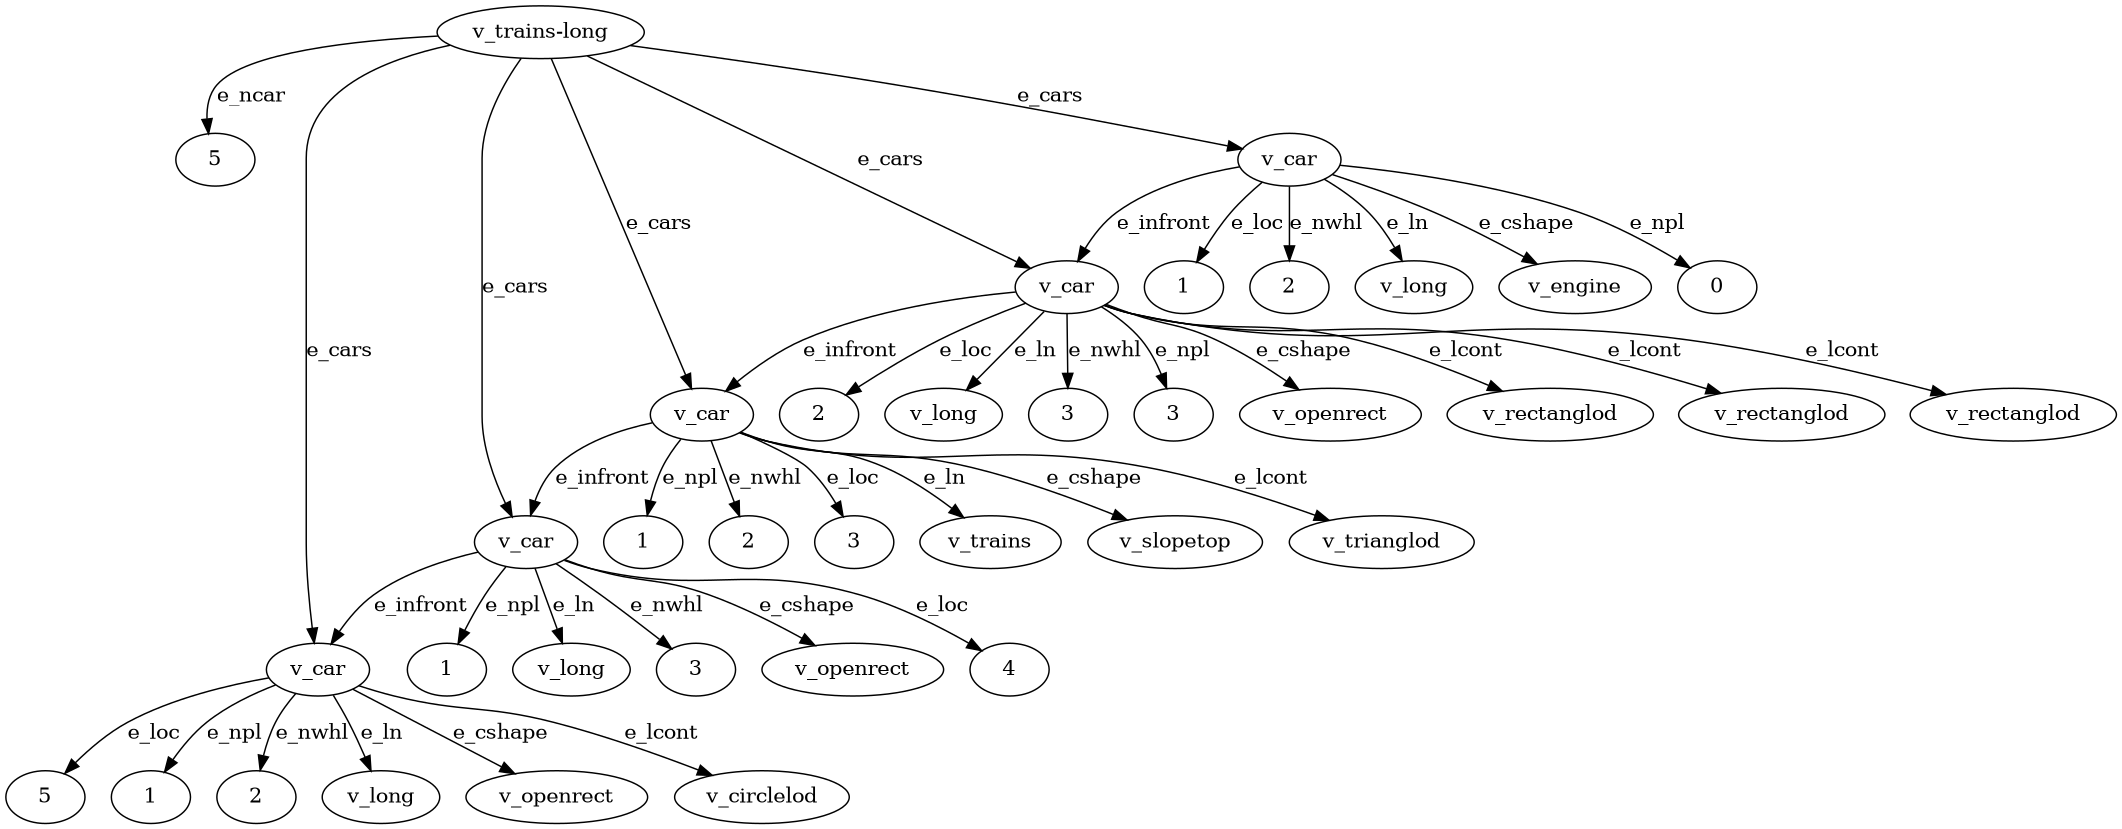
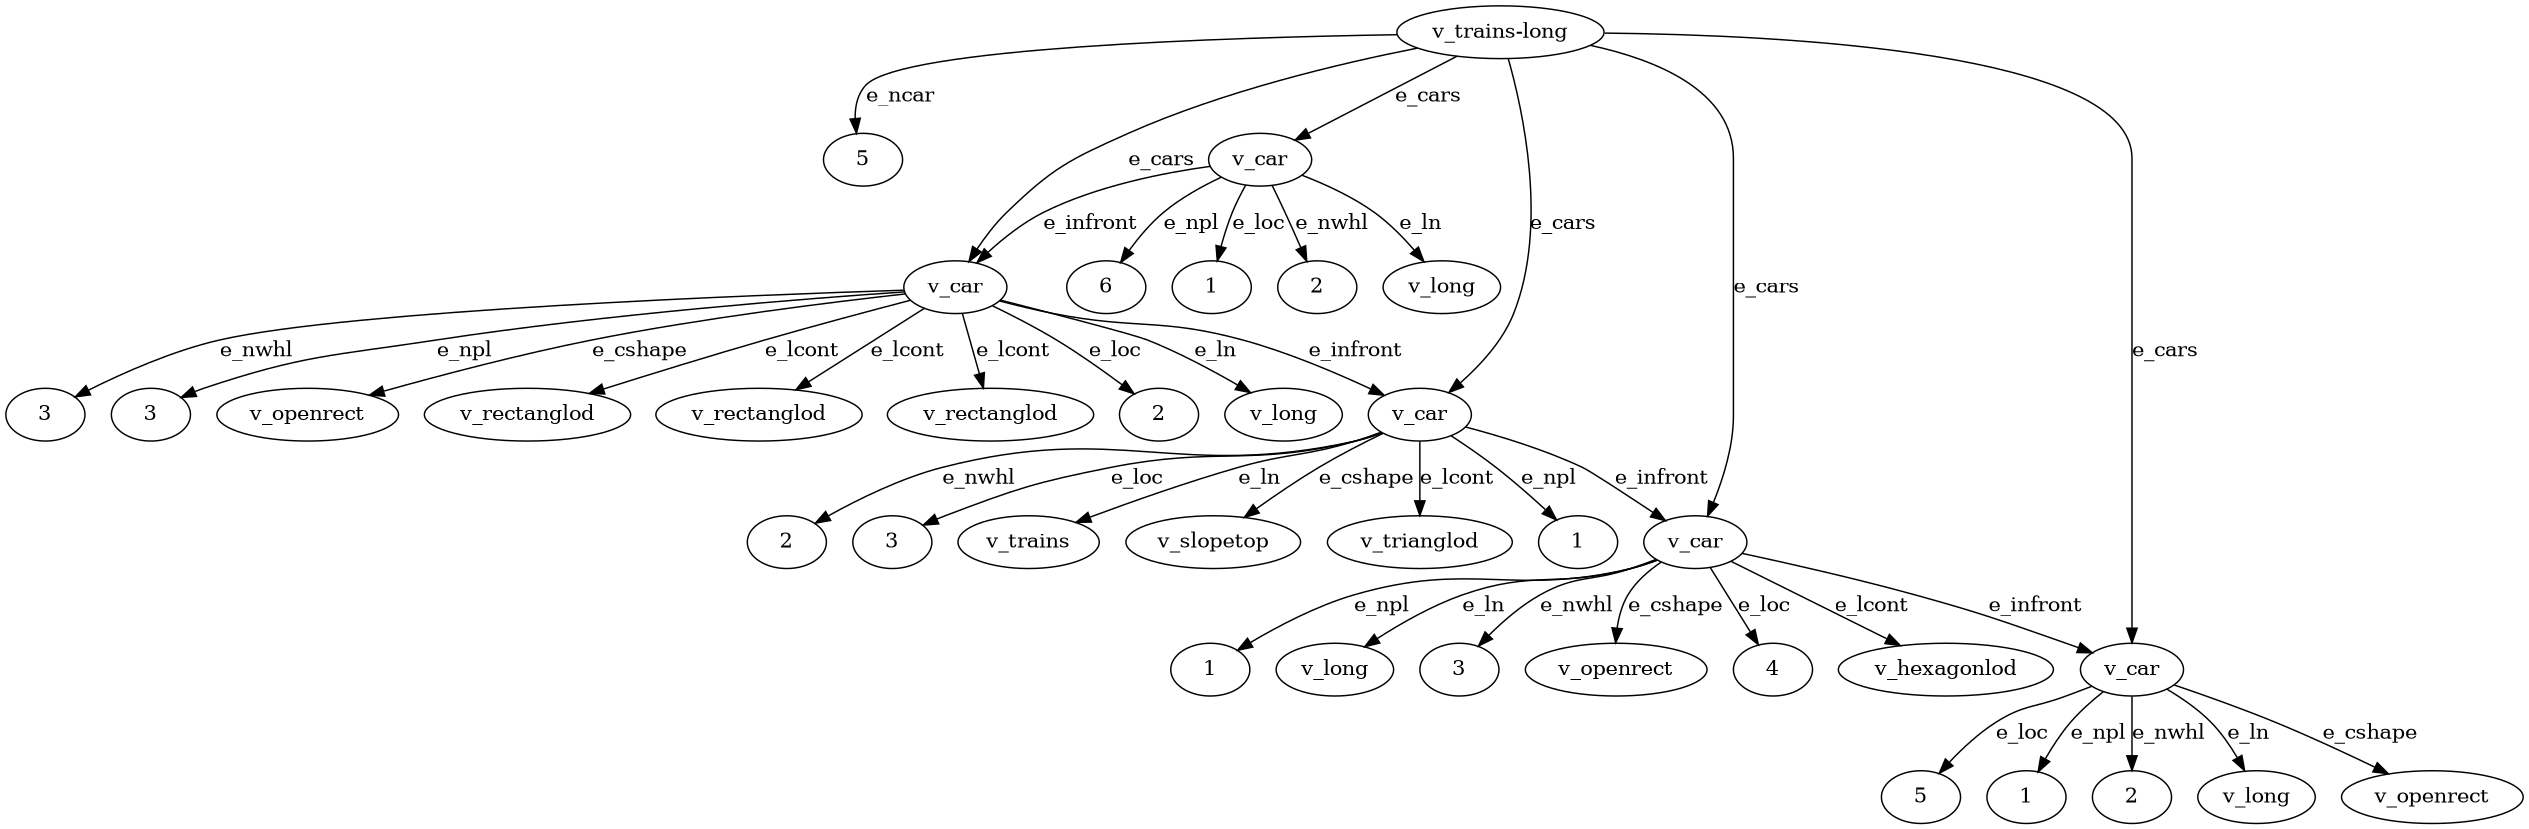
(1575, 287) -> none
(1717, 287) -> (1106, 287)
none -> (1946, 670)
(762, 797) -> none
